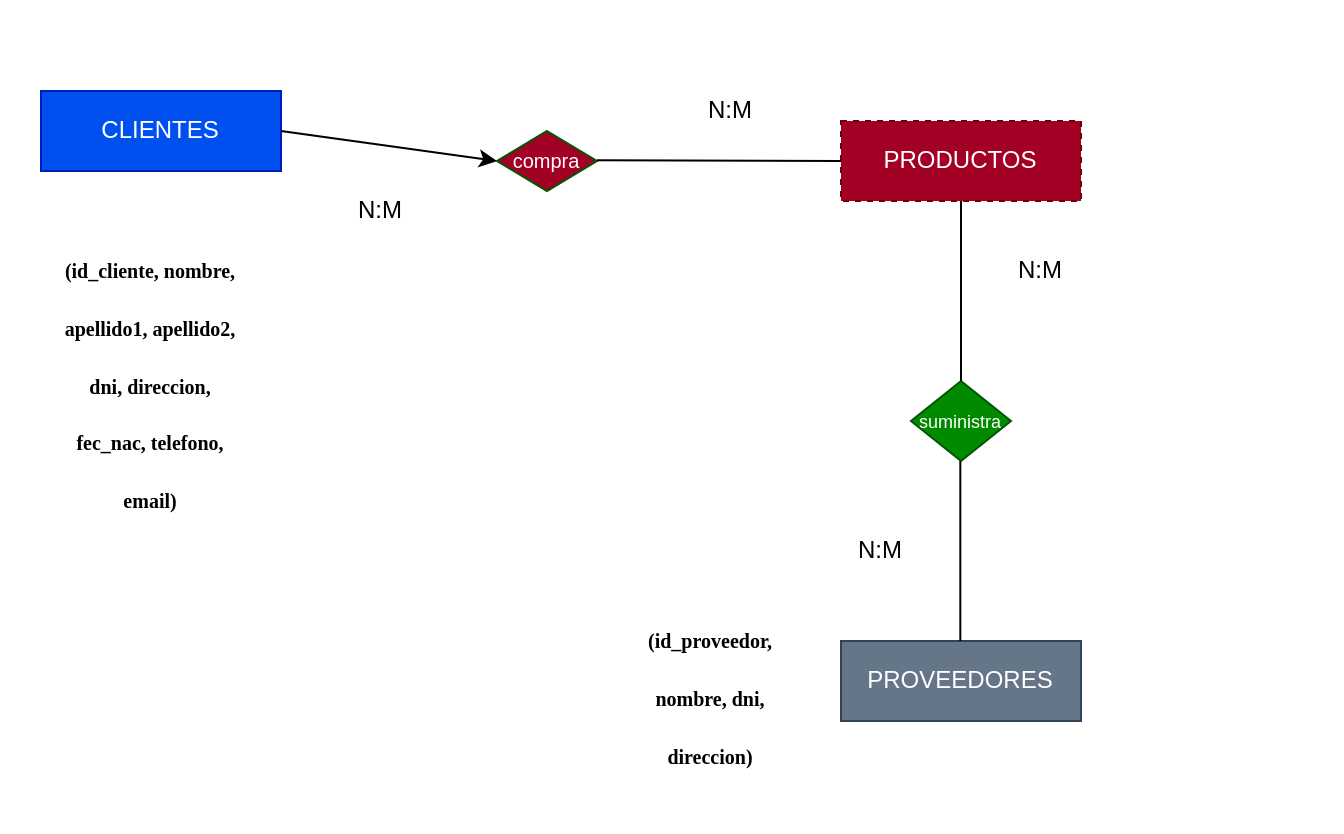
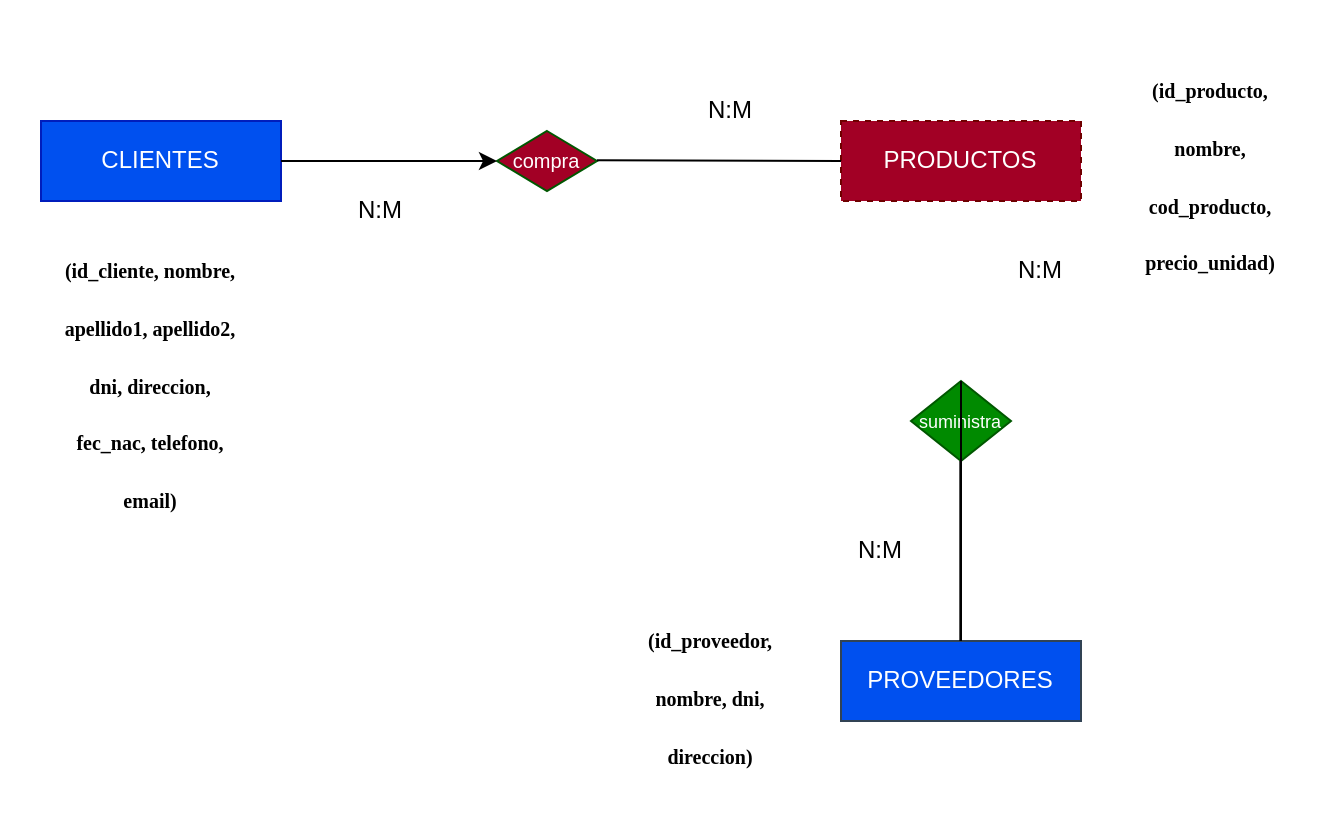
(161, 131) -> (161, 161)
none -> (1211, 171)
(961, 291) -> (961, 420)
(961, 681) -> (961, 681)
